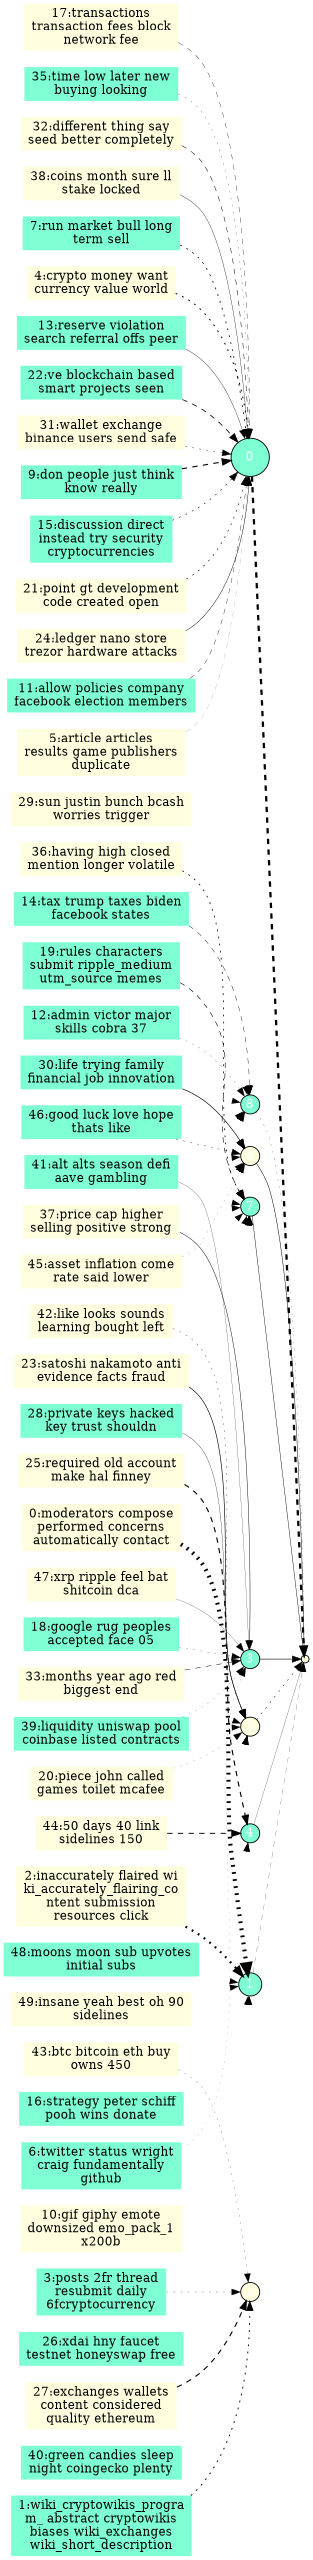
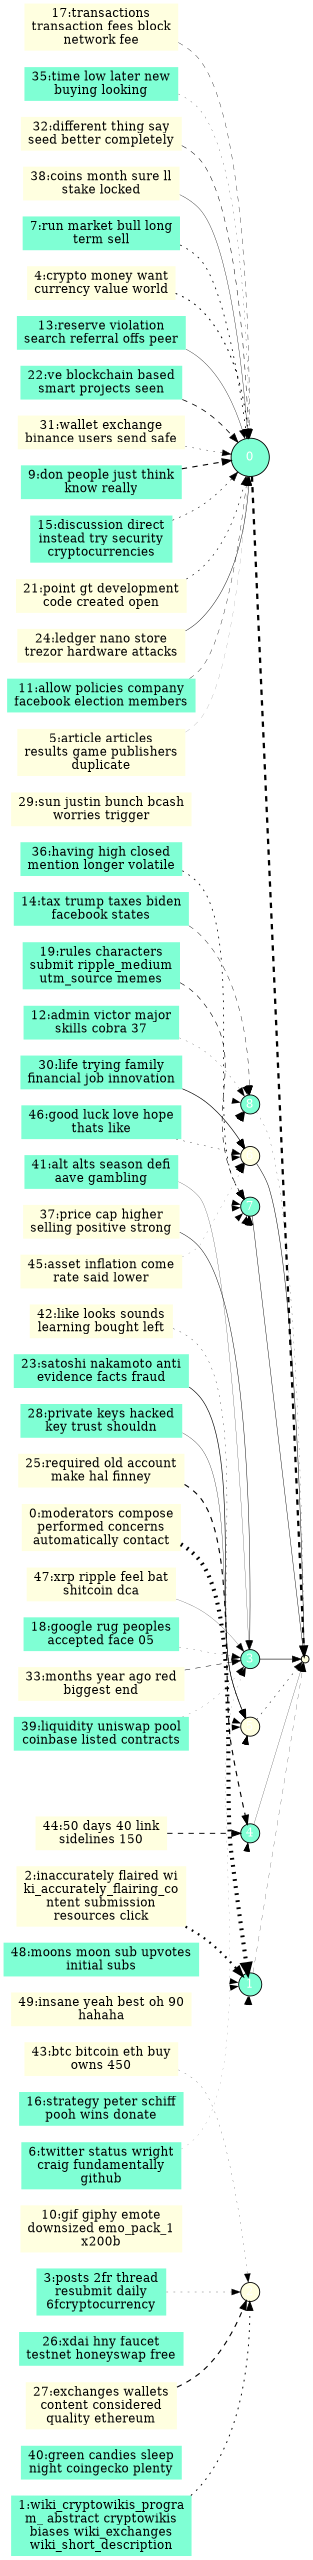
(101, 859) -> (101, 859)
(101, 1371) -> (101, 1371)
(101, 1784) -> none
(101, 2009) -> (101, 2009)
